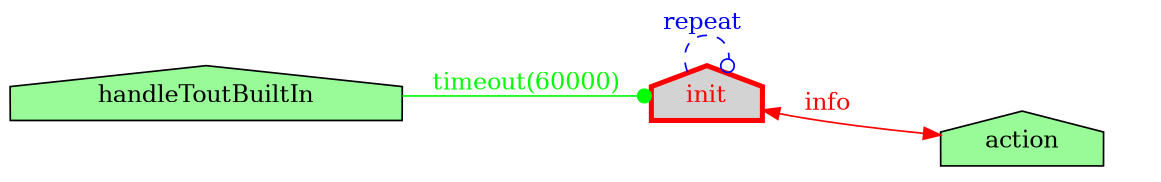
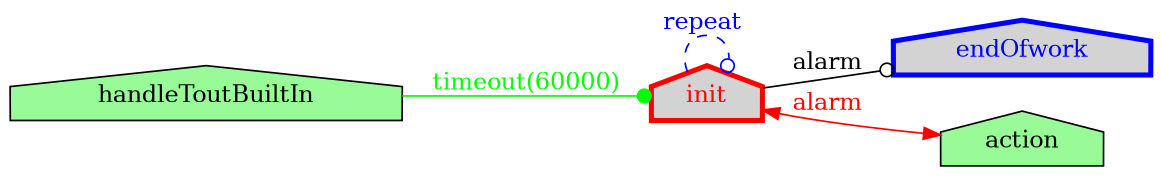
none -> (1022, 50)
(828, 104) -> (828, 104)
